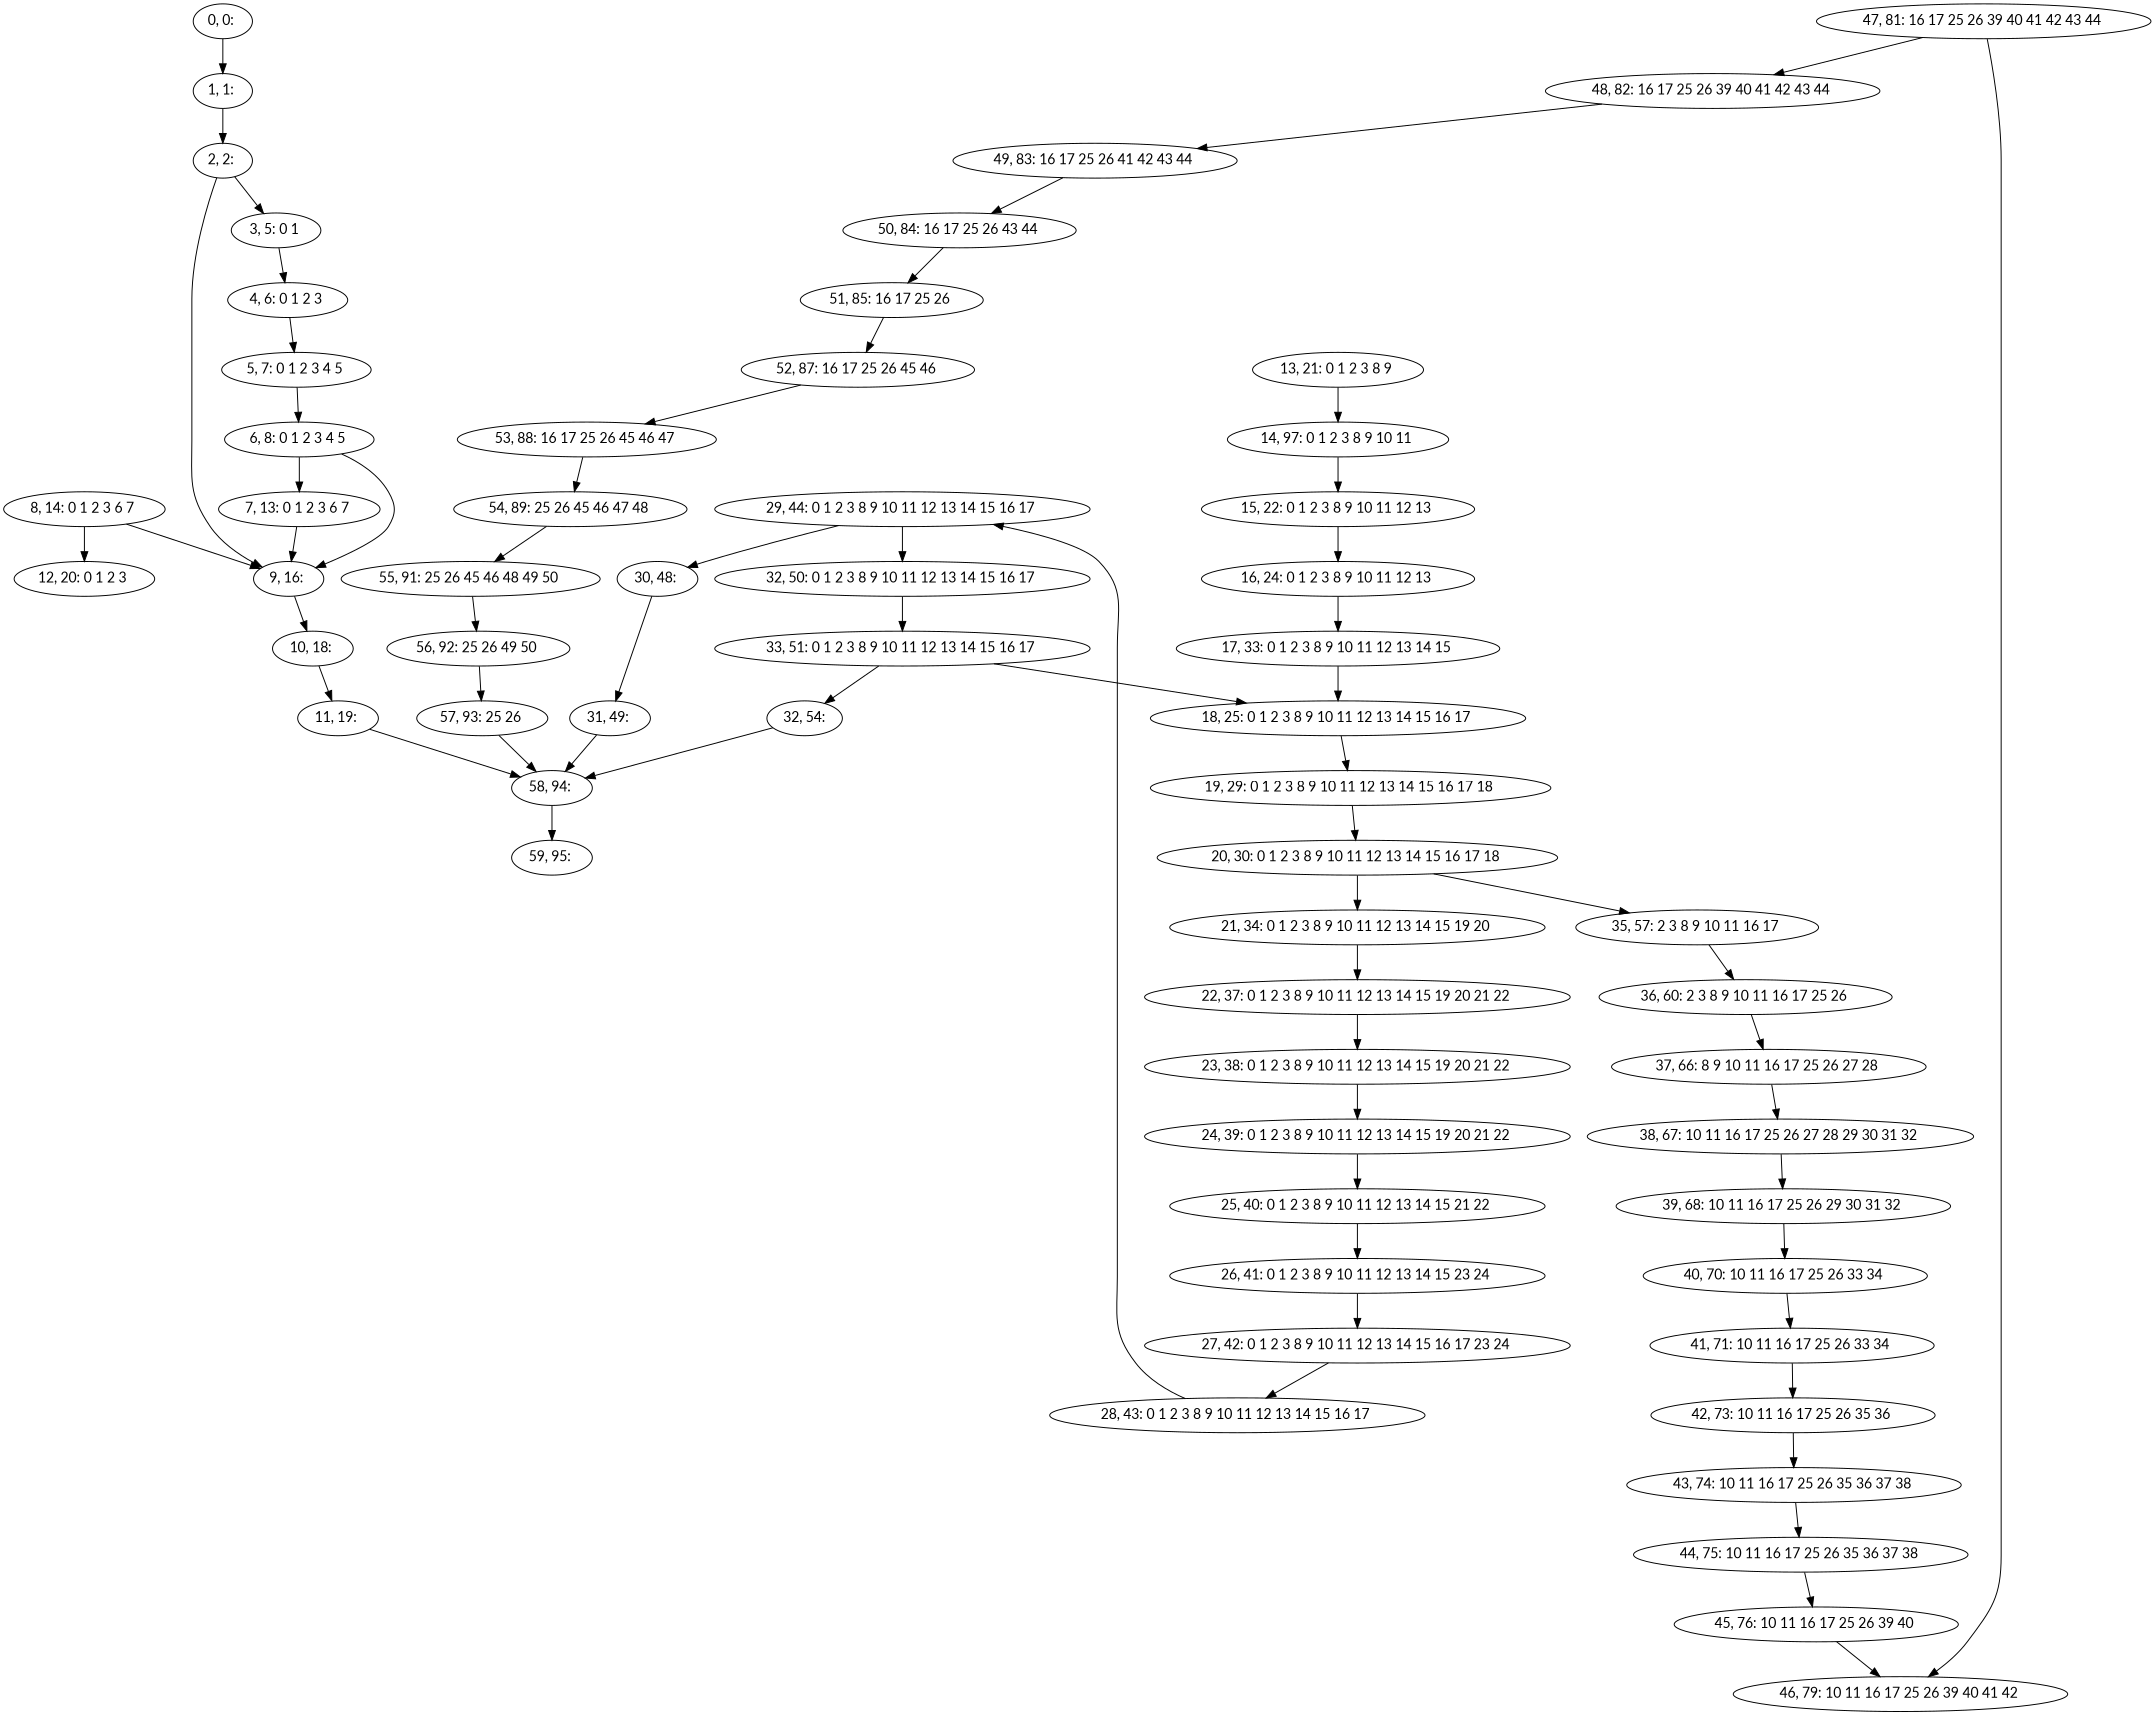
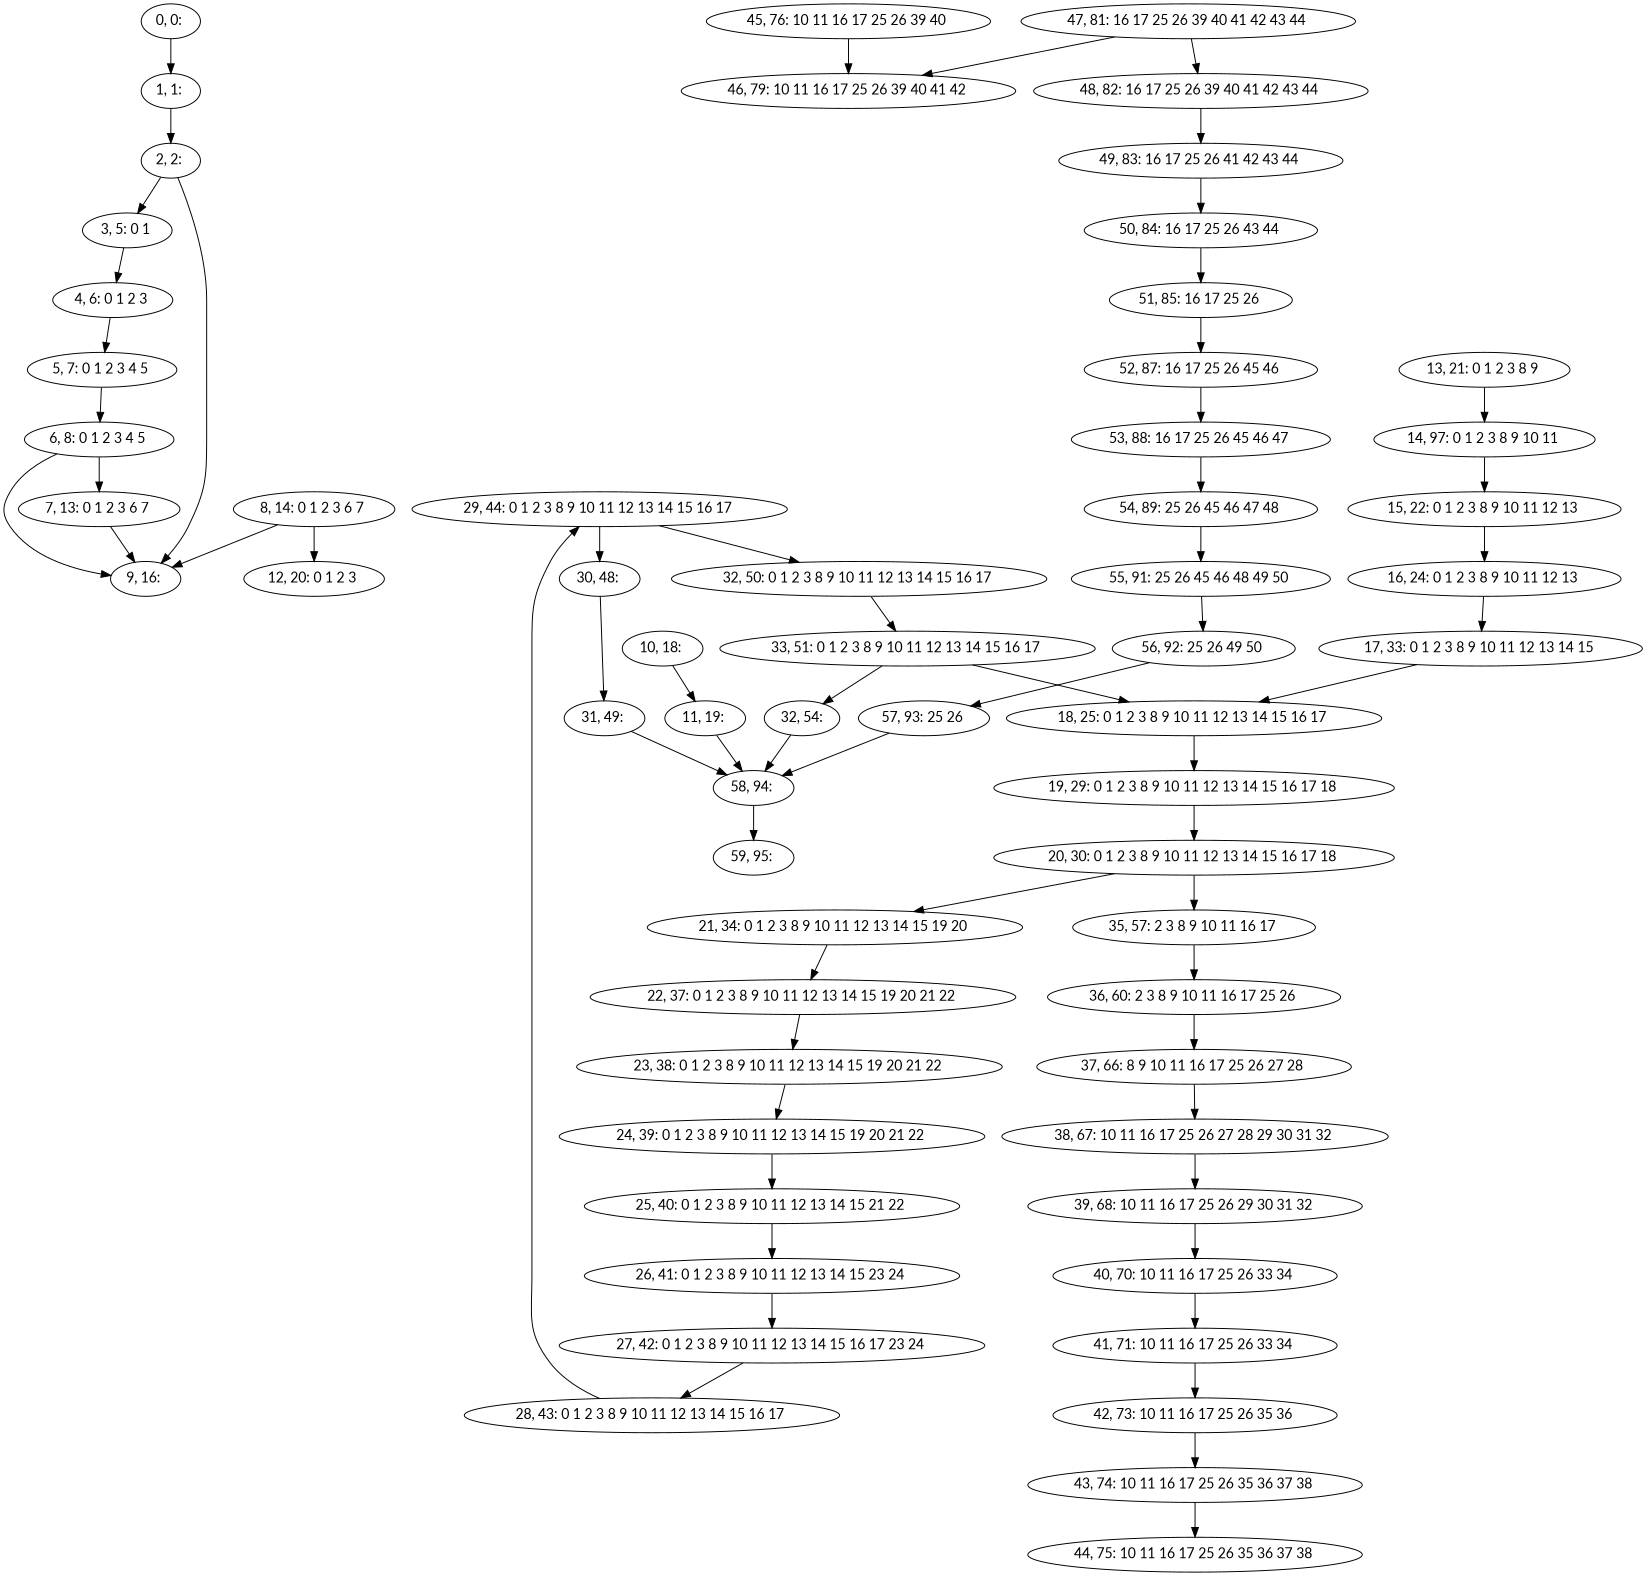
(299, 609) -> none
(1807, 1585) -> none
